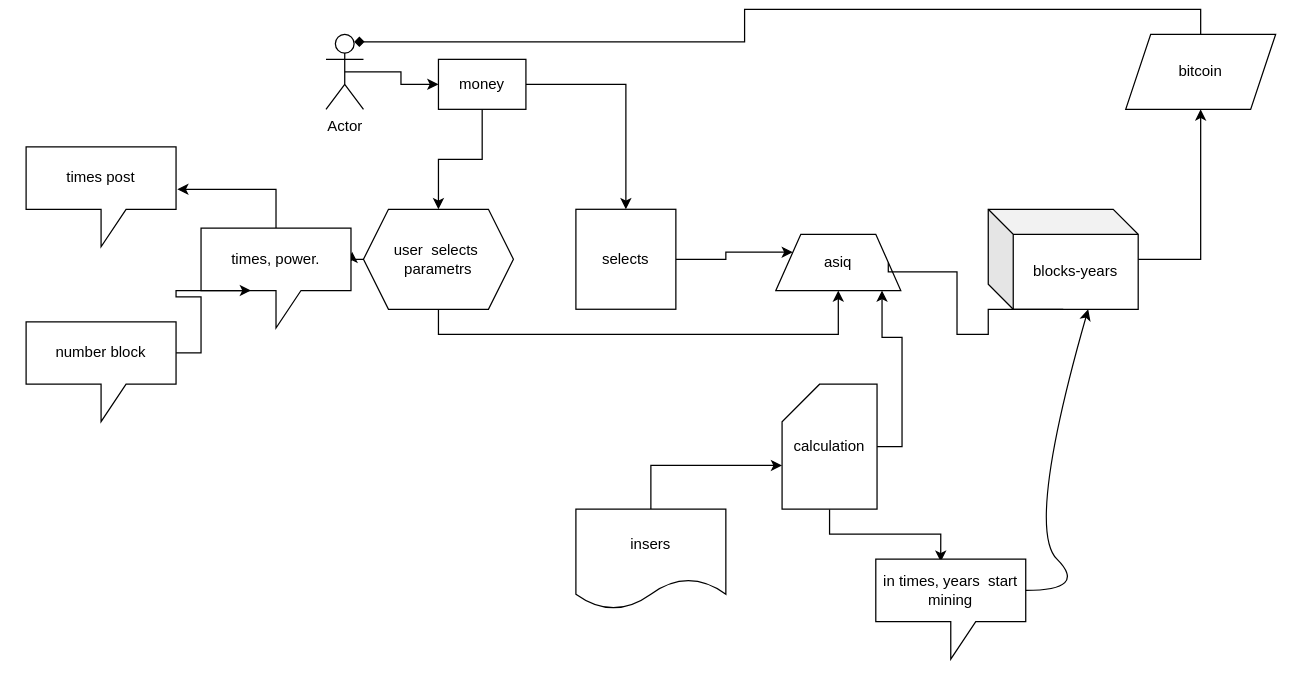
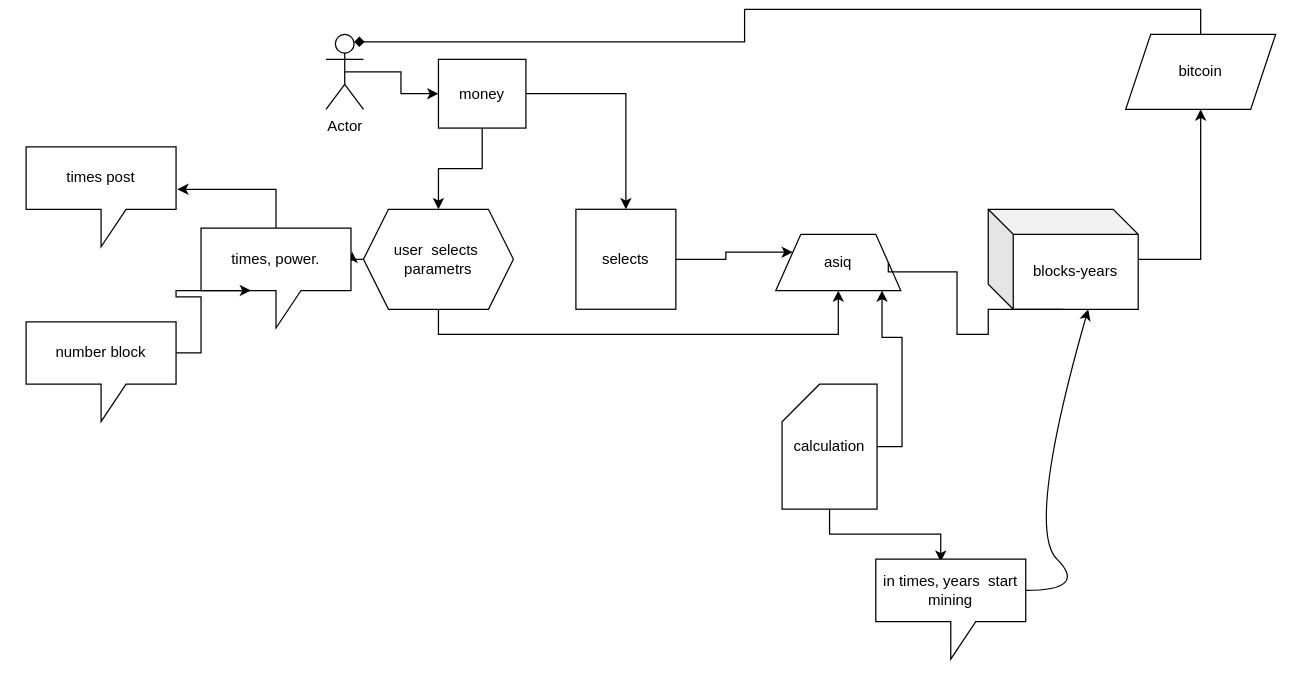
(482, 84) -> (482, 94)
(691, 466) -> none
(651, 559) -> none
